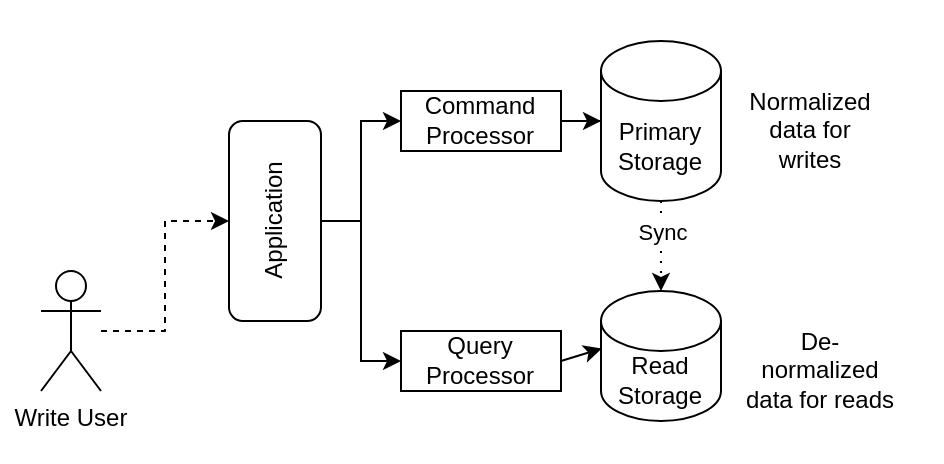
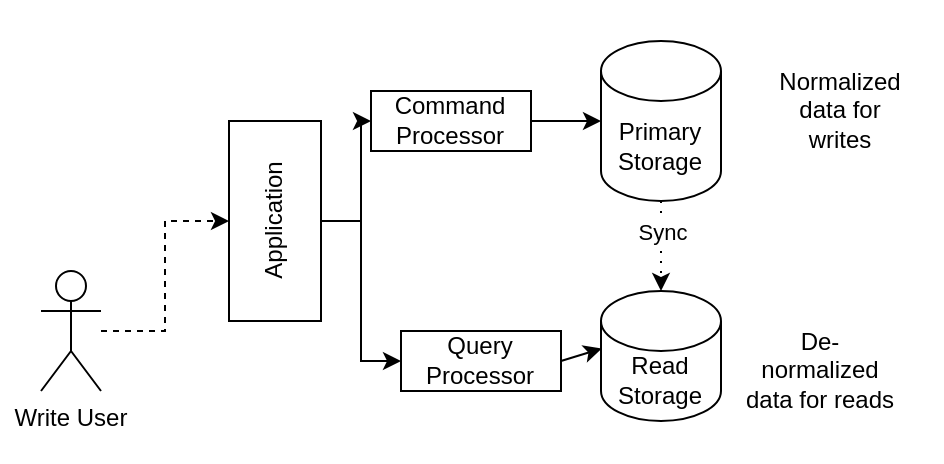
(481, 121) -> (451, 121)
(811, 131) -> (841, 111)
(275, 221) -> (275, 221)
